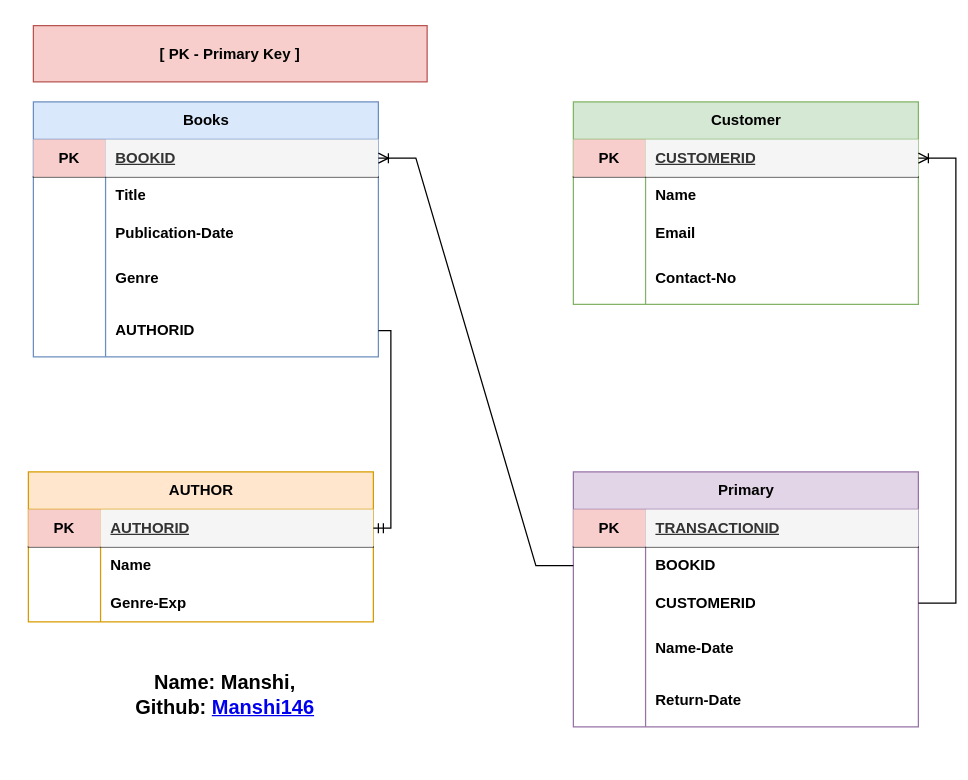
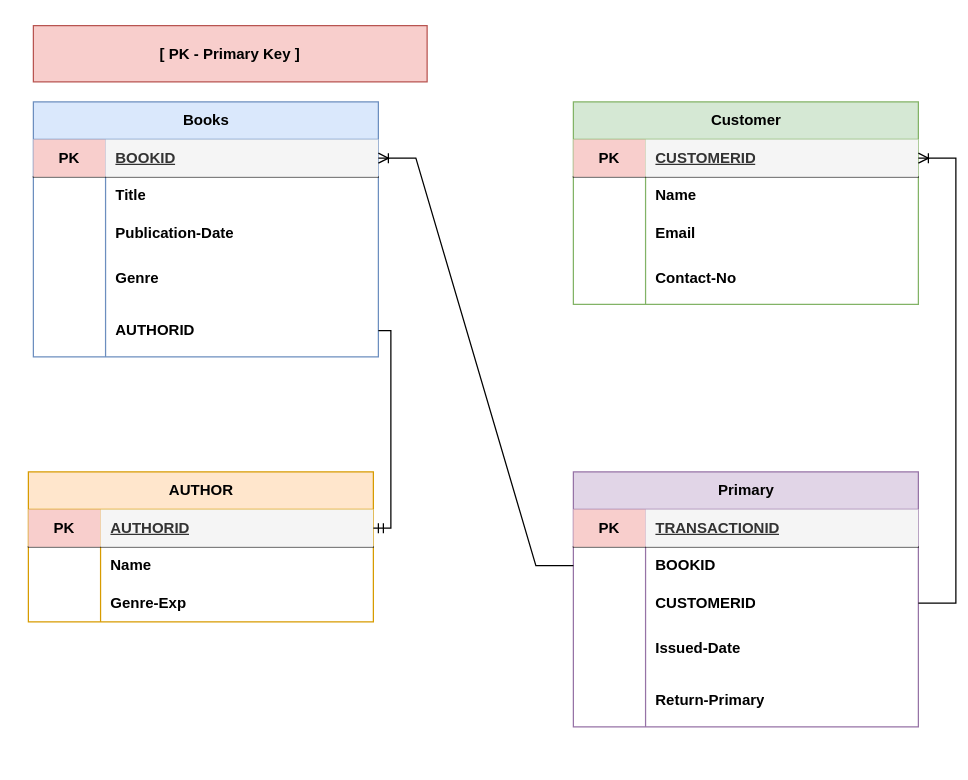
(693, 648) -> (702, 648)
(225, 694) -> none
(702, 701) -> (712, 701)
